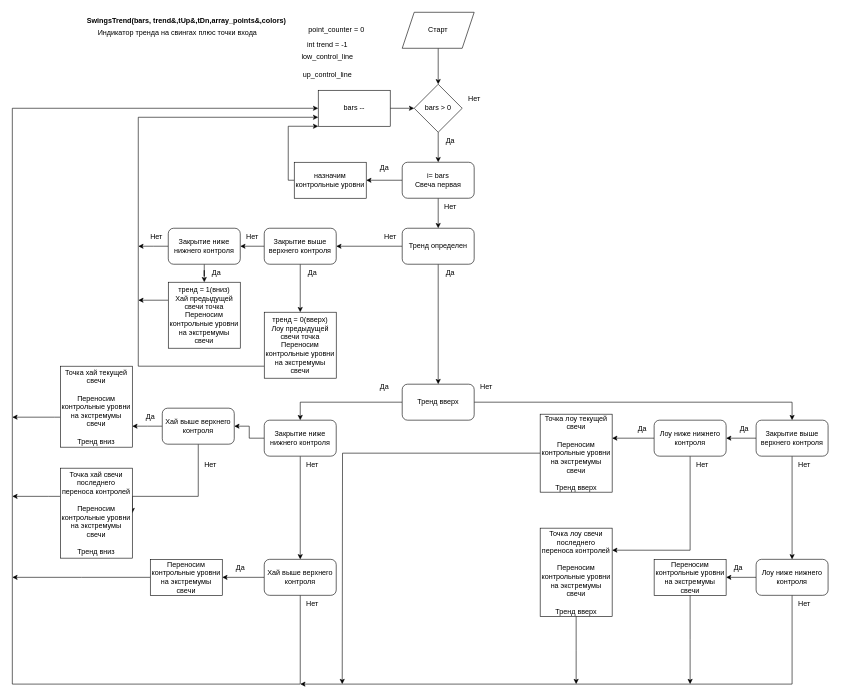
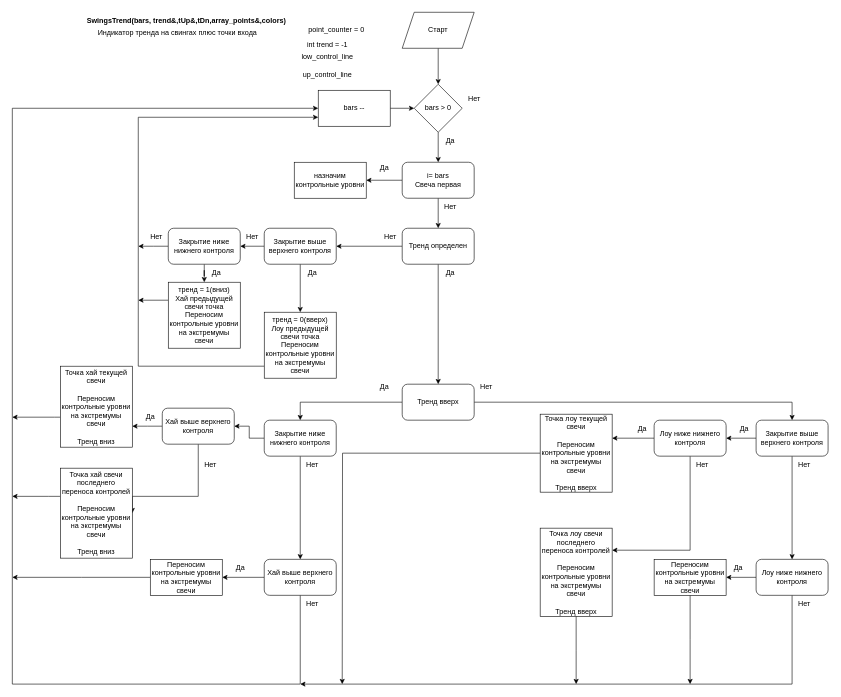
(288, 180) -> none
